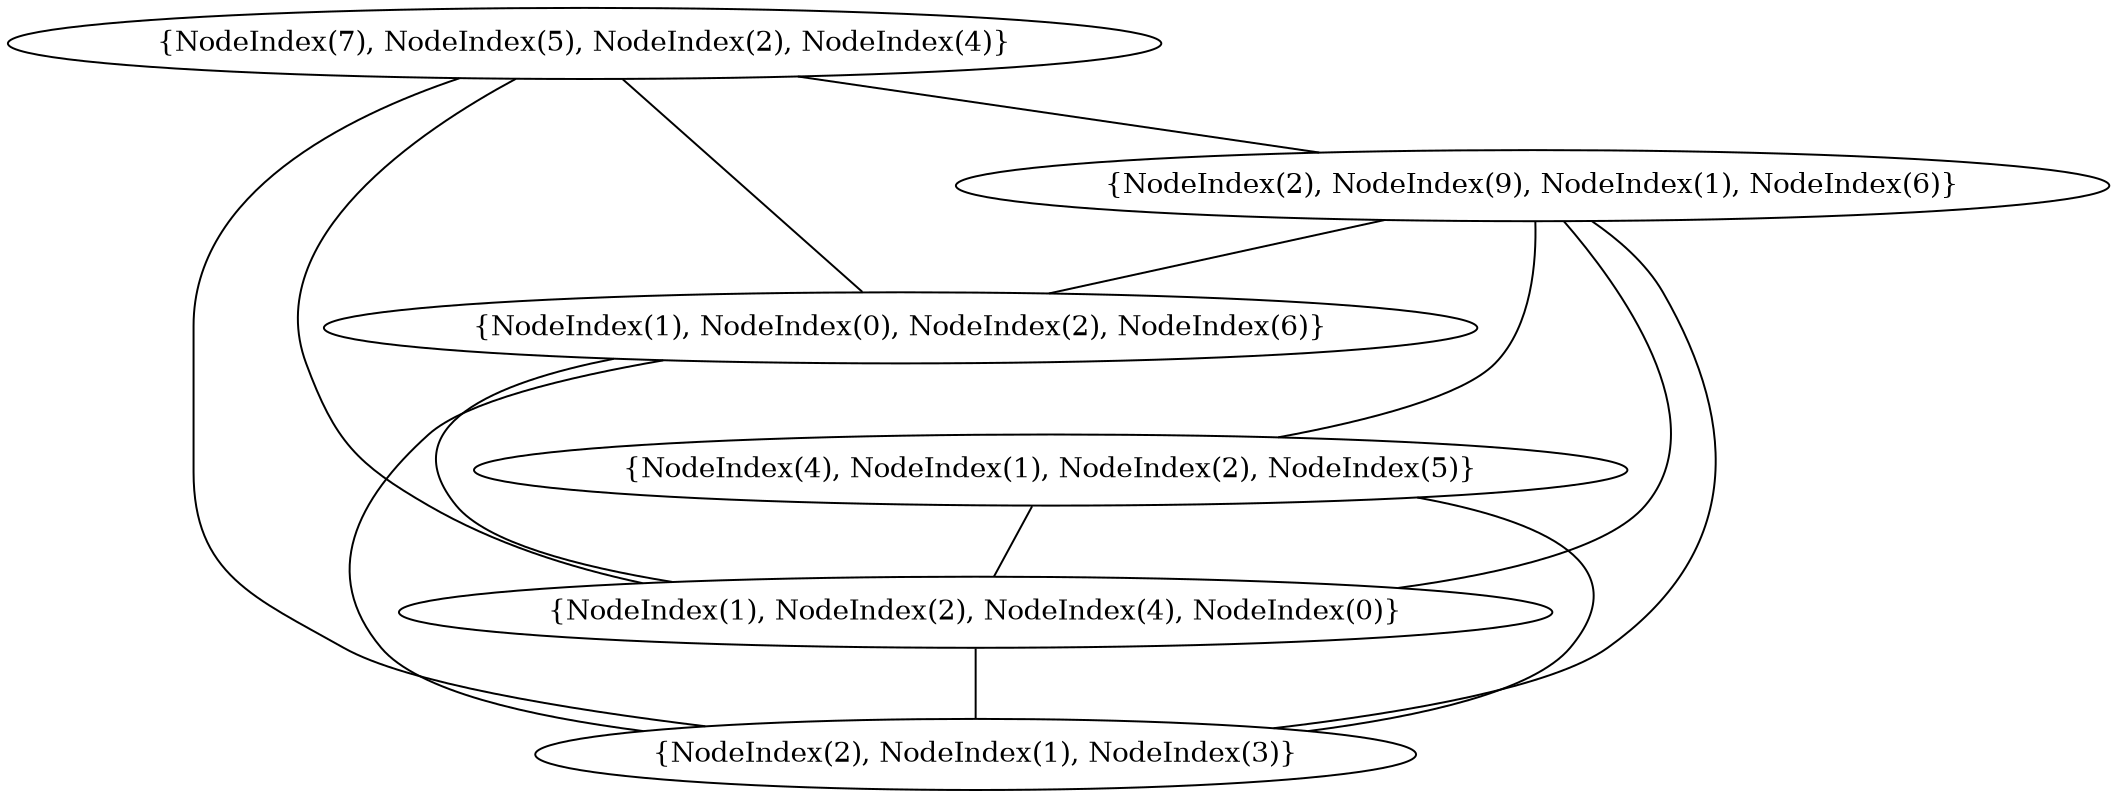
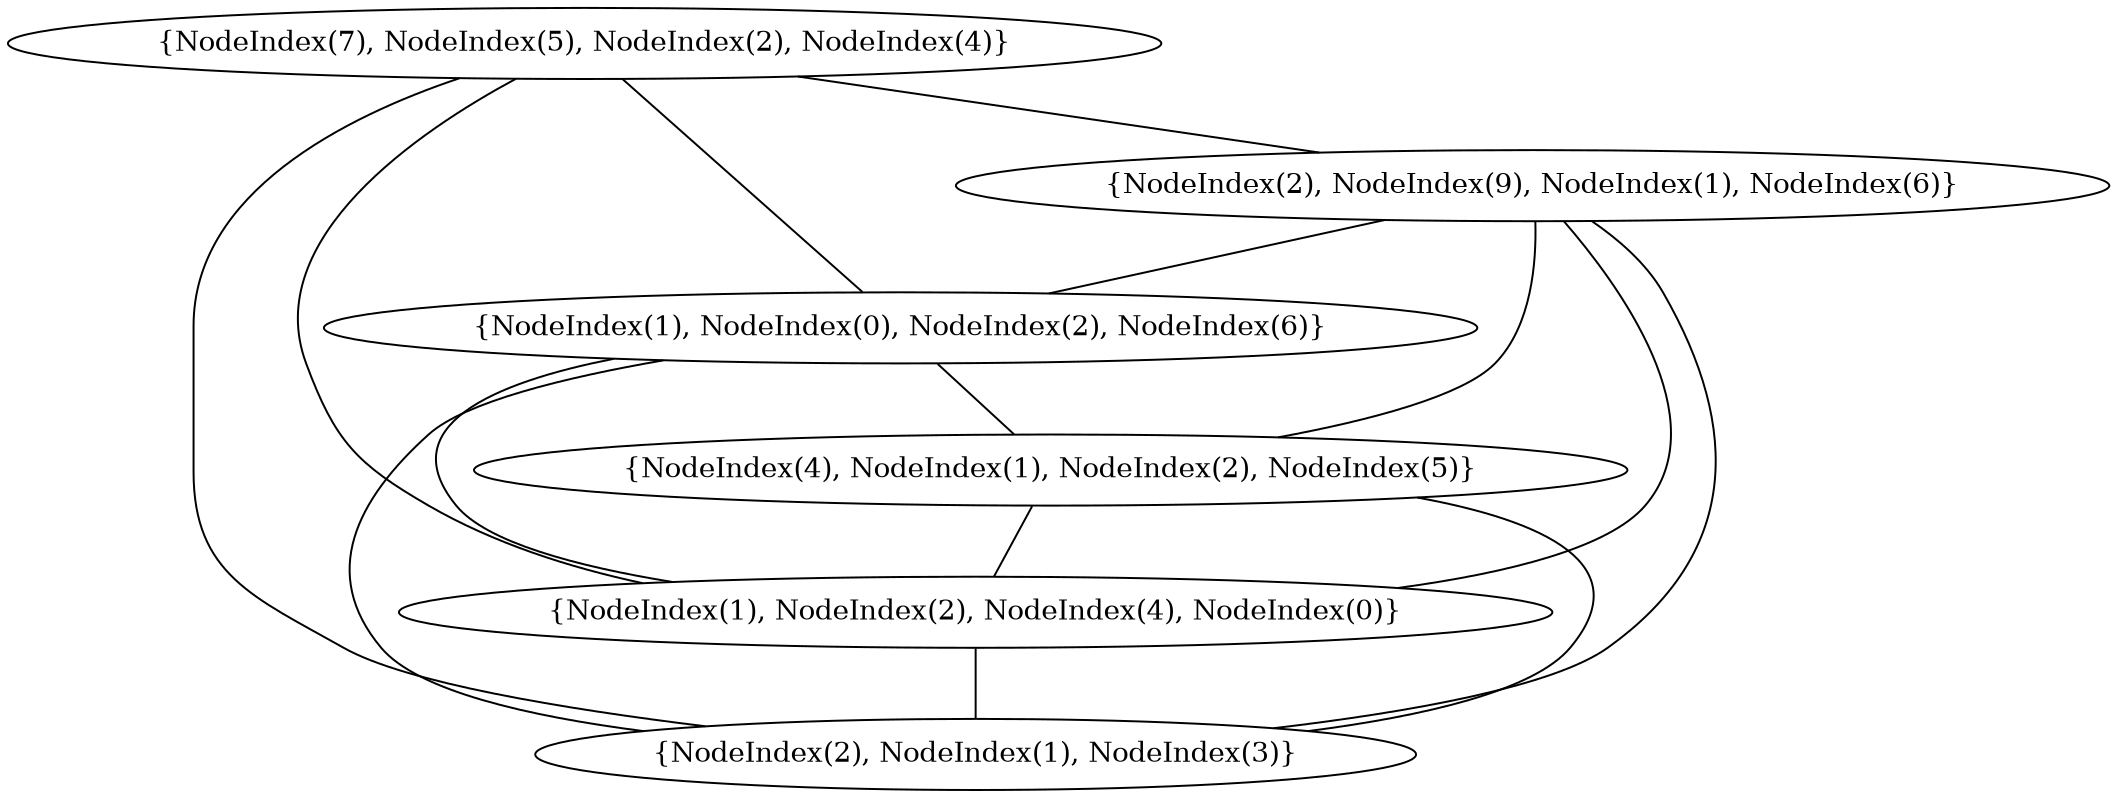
none -> (976, 399)
